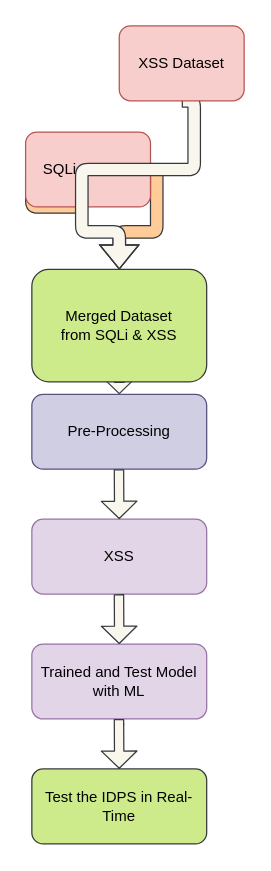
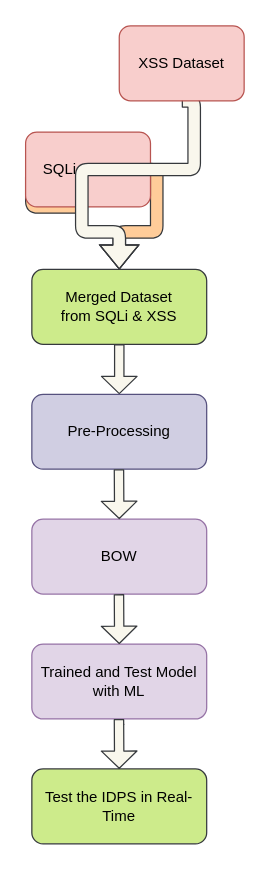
(119, 326) -> (119, 307)
(119, 557) -> (119, 557)
